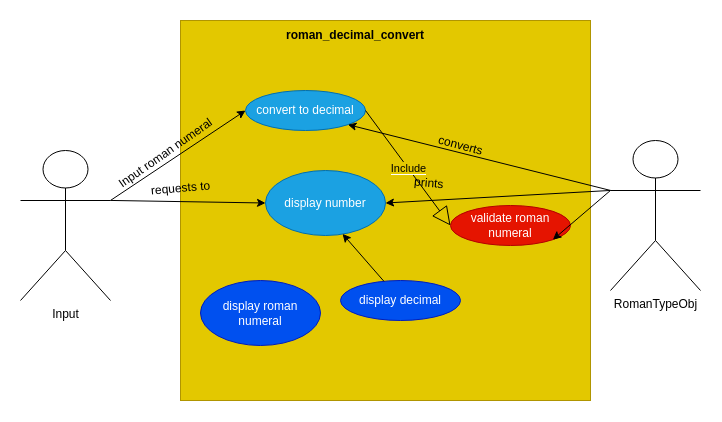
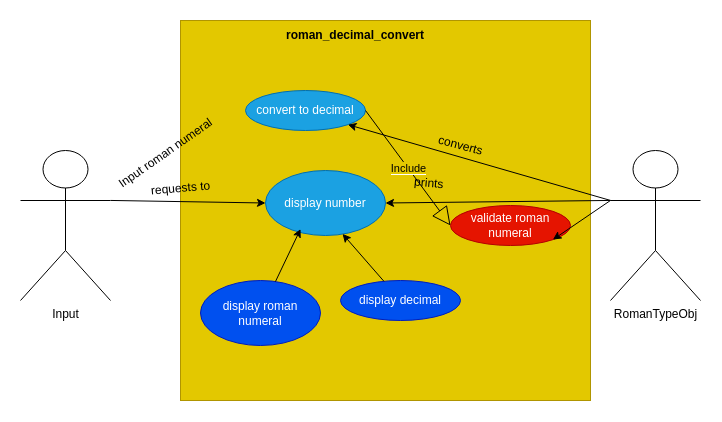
(176, 157) -> none
(656, 216) -> (656, 226)
none -> (286, 259)
